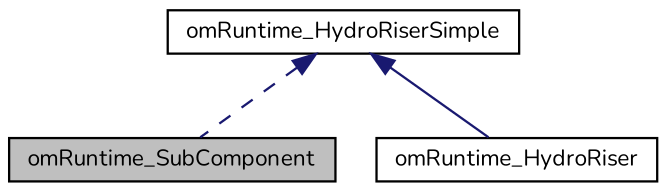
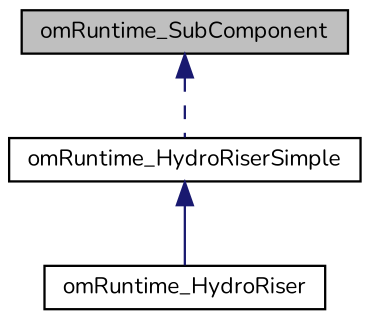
(249, 102) -> (185, 108)
